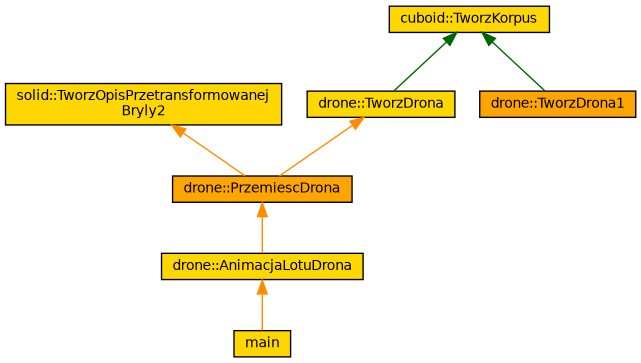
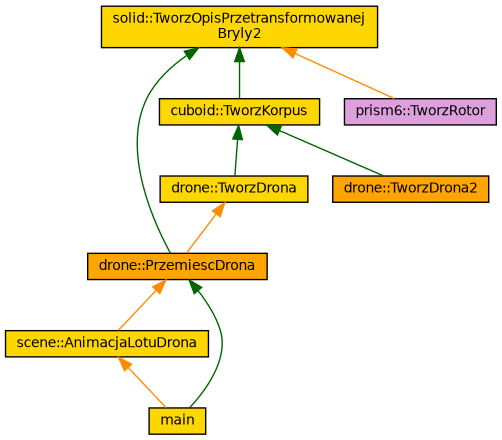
none -> (240, 80)
(558, 104) -> (411, 189)
none -> (420, 112)
(214, 155) -> (138, 148)
(262, 266) -> (107, 344)
none -> (222, 351)
